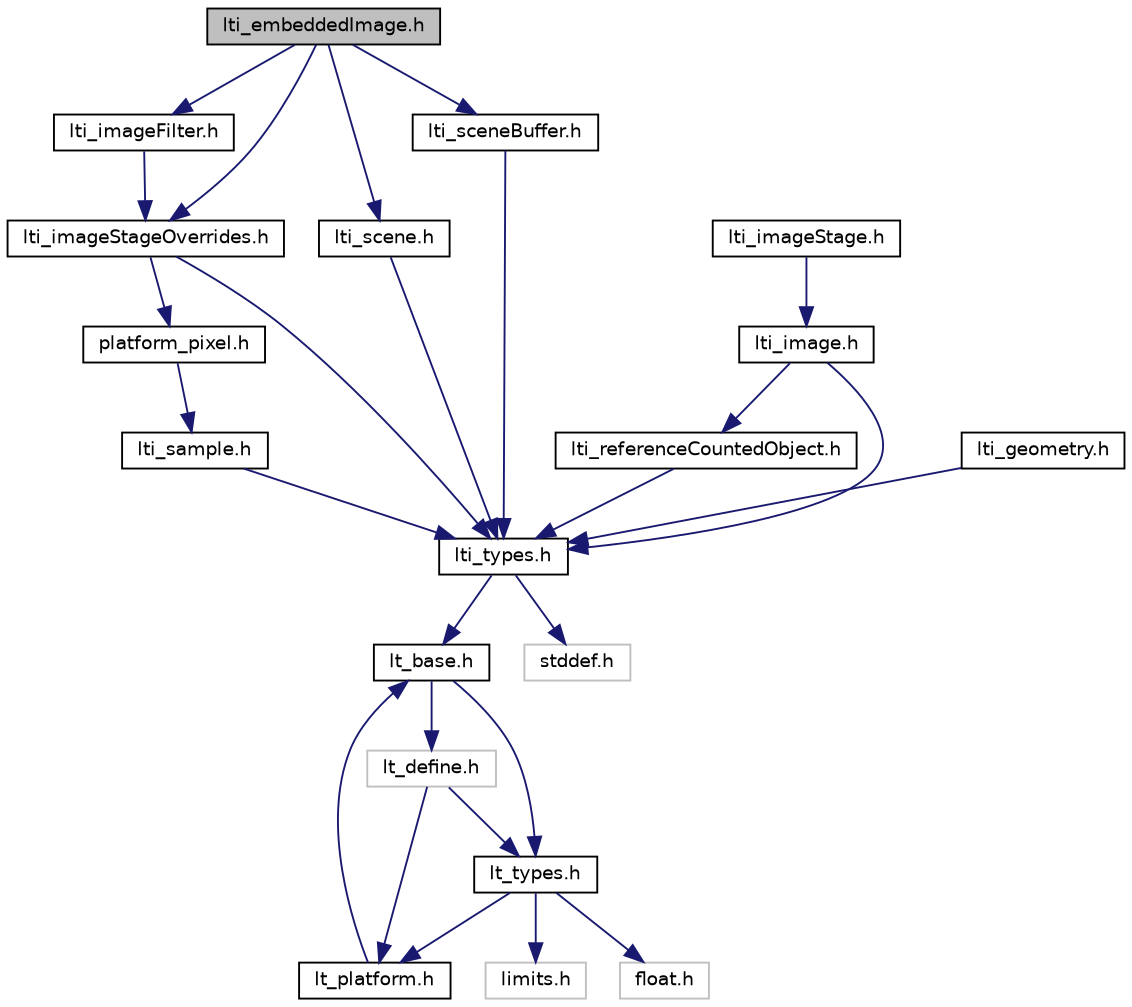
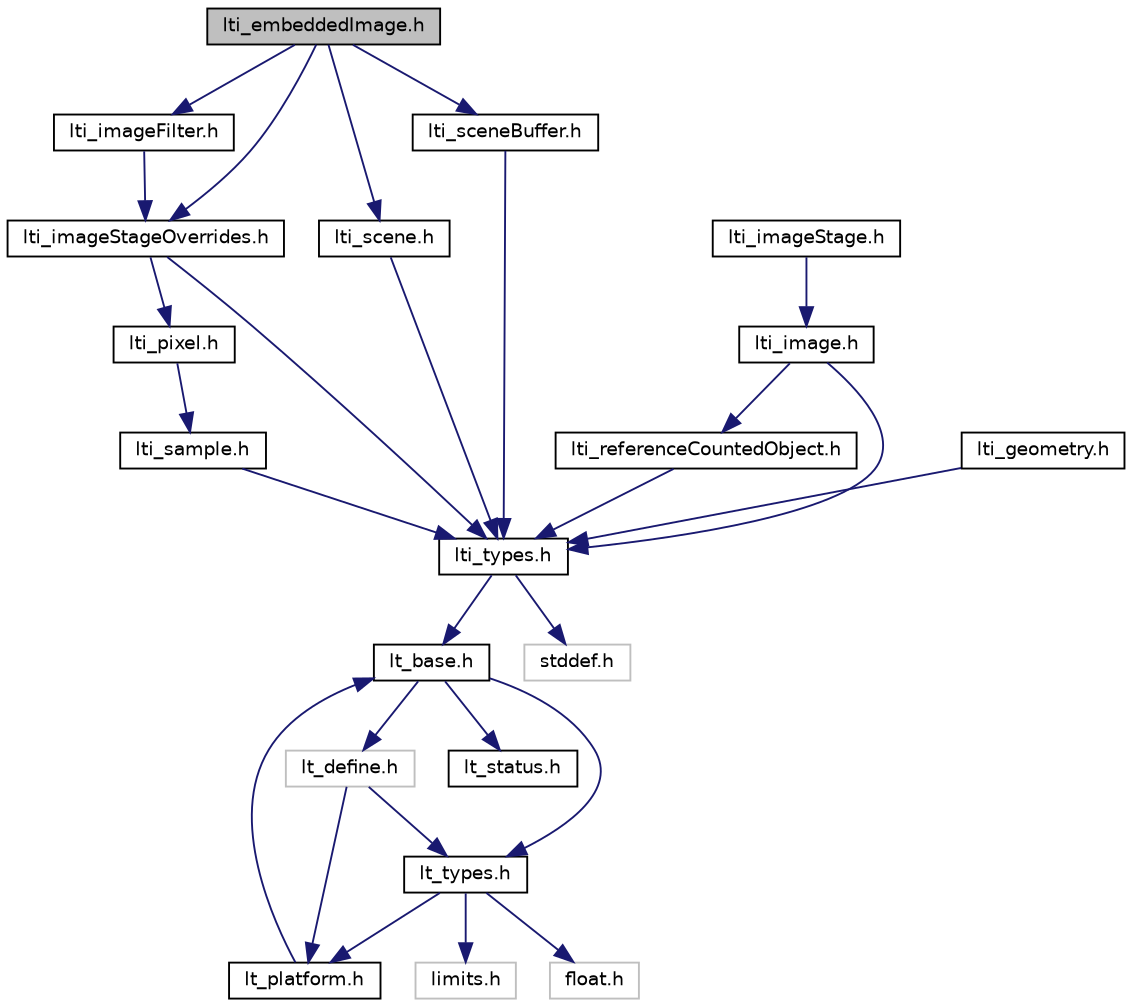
(174, 345) -> (174, 345)
none -> (513, 769)
